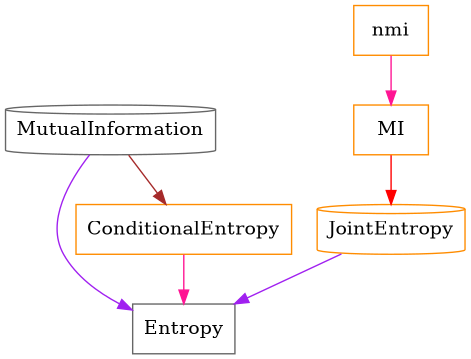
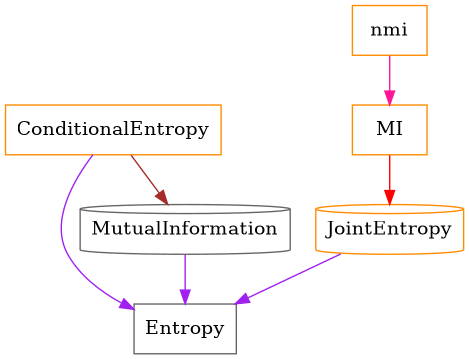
(143, 174) -> (145, 174)
(184, 272) -> (62, 238)
